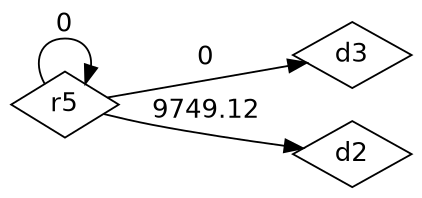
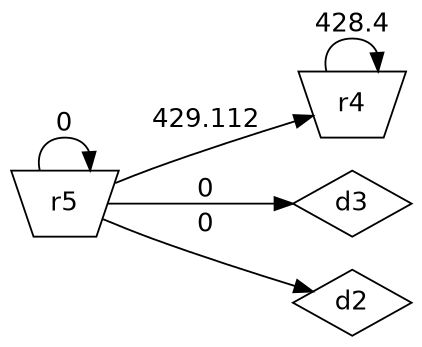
(65, 105) -> (65, 204)
none -> (352, 105)
(206, 111) -> (206, 225)
